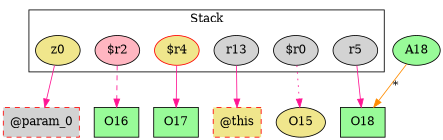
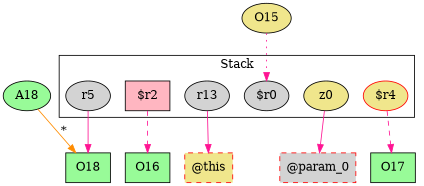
(117, 50) -> (148, 96)
(176, 82) -> (389, 128)
(298, 82) -> (267, 50)
